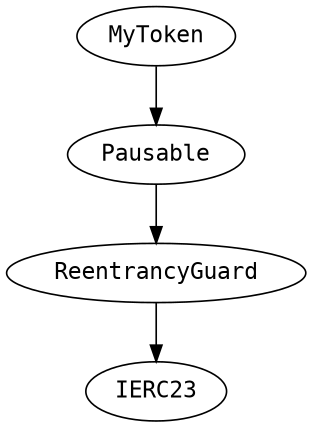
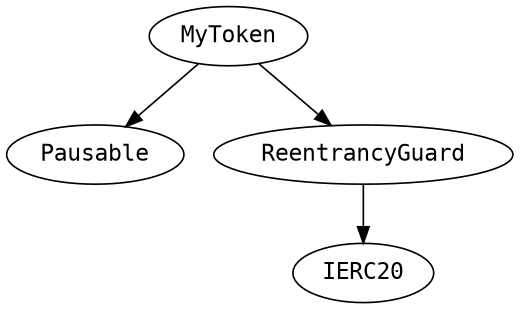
(156, 206) -> (289, 89)
(156, 391) -> (363, 273)
